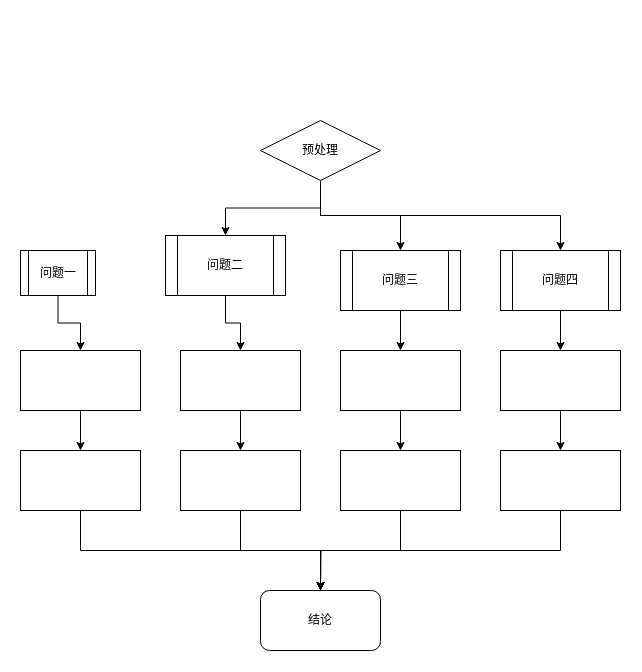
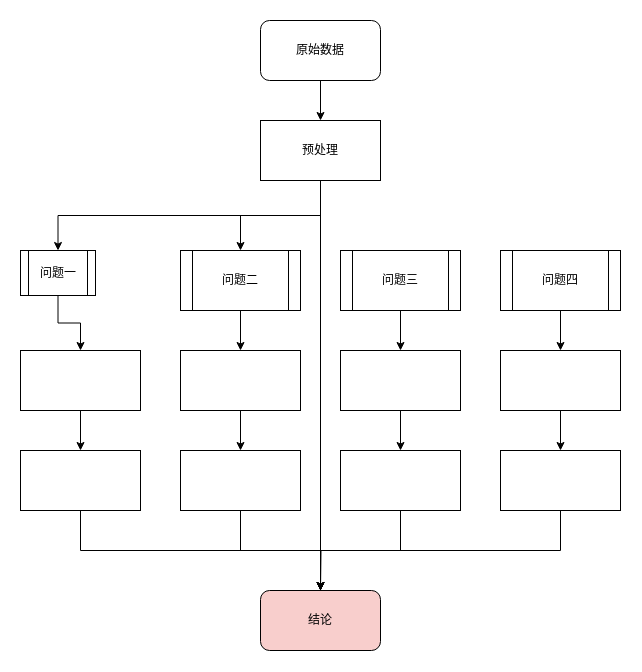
none -> (321, 51)
none -> (321, 97)
(321, 151) -> (321, 151)
none -> (134, 216)
(495, 216) -> none
(401, 230) -> (321, 382)
(226, 266) -> (241, 281)
(321, 621) -> (321, 621)
